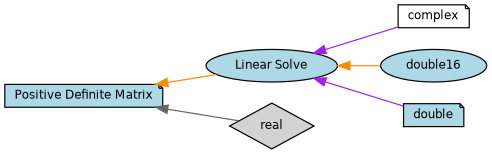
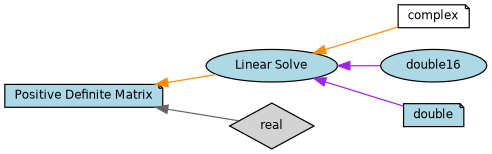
(362, 38) -> (362, 38)
(365, 66) -> (365, 66)
